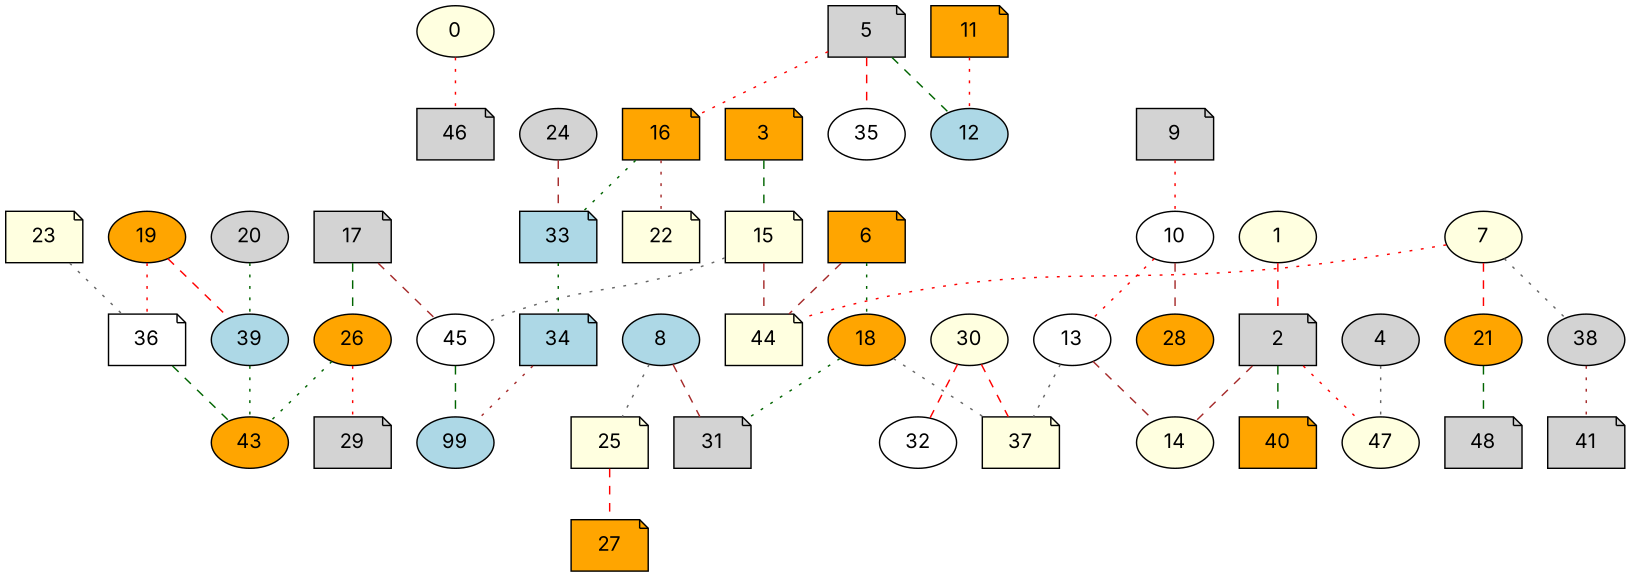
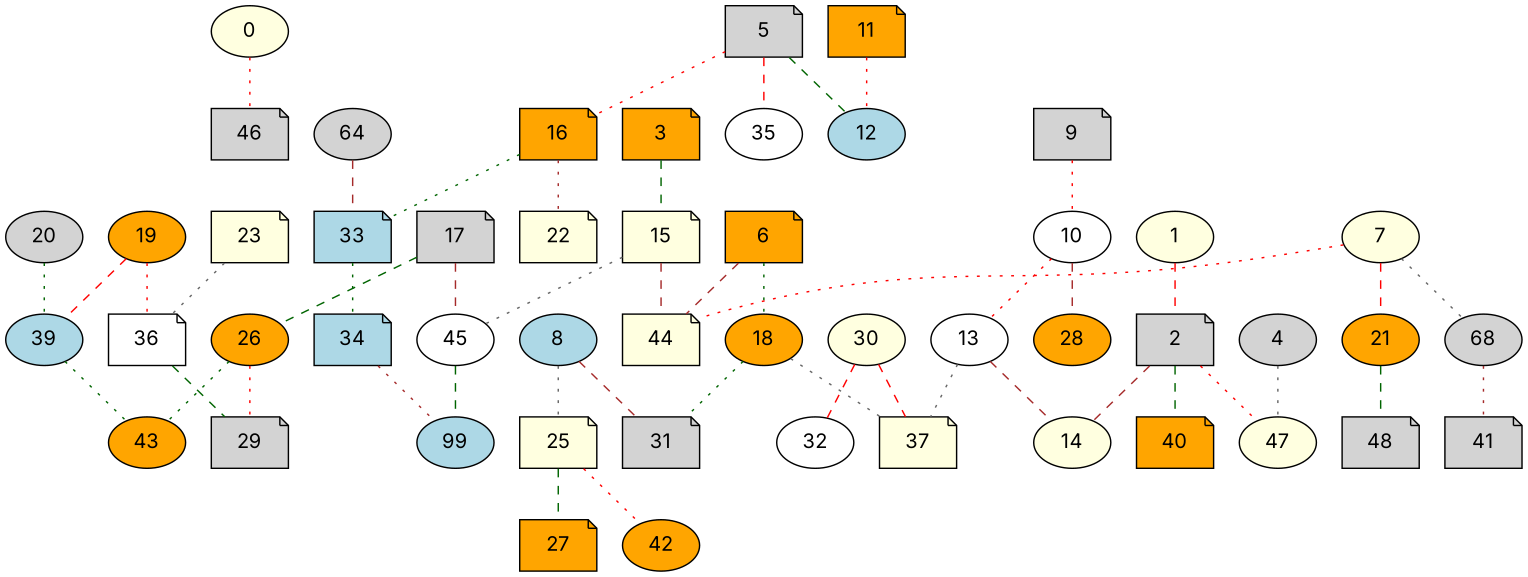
(558, 134) -> (353, 134)
(1586, 340) -> (1483, 340)
(201, 393) -> (192, 385)
(610, 494) -> (558, 494)
none -> (661, 545)
